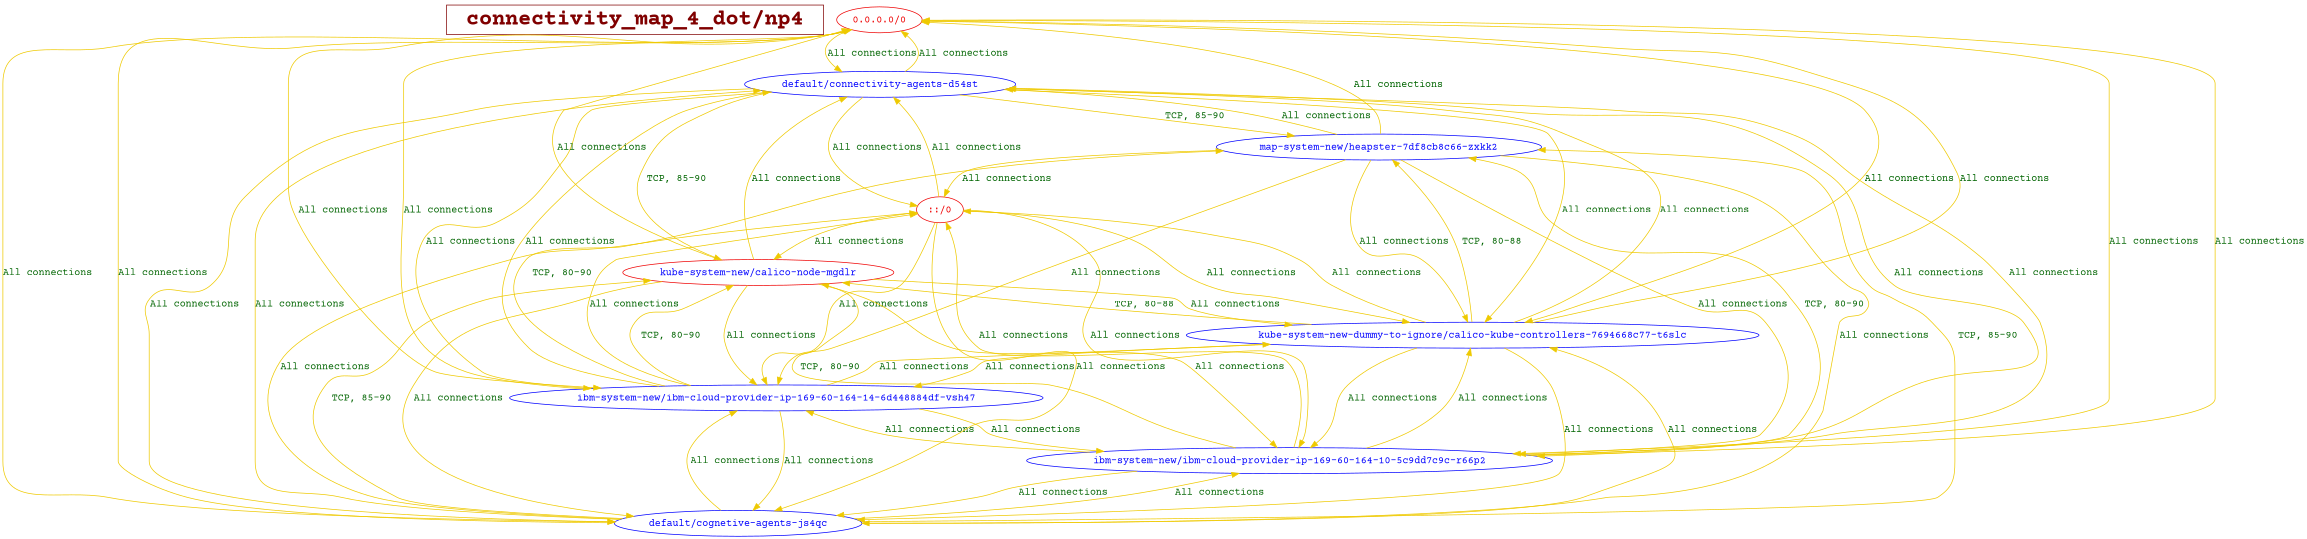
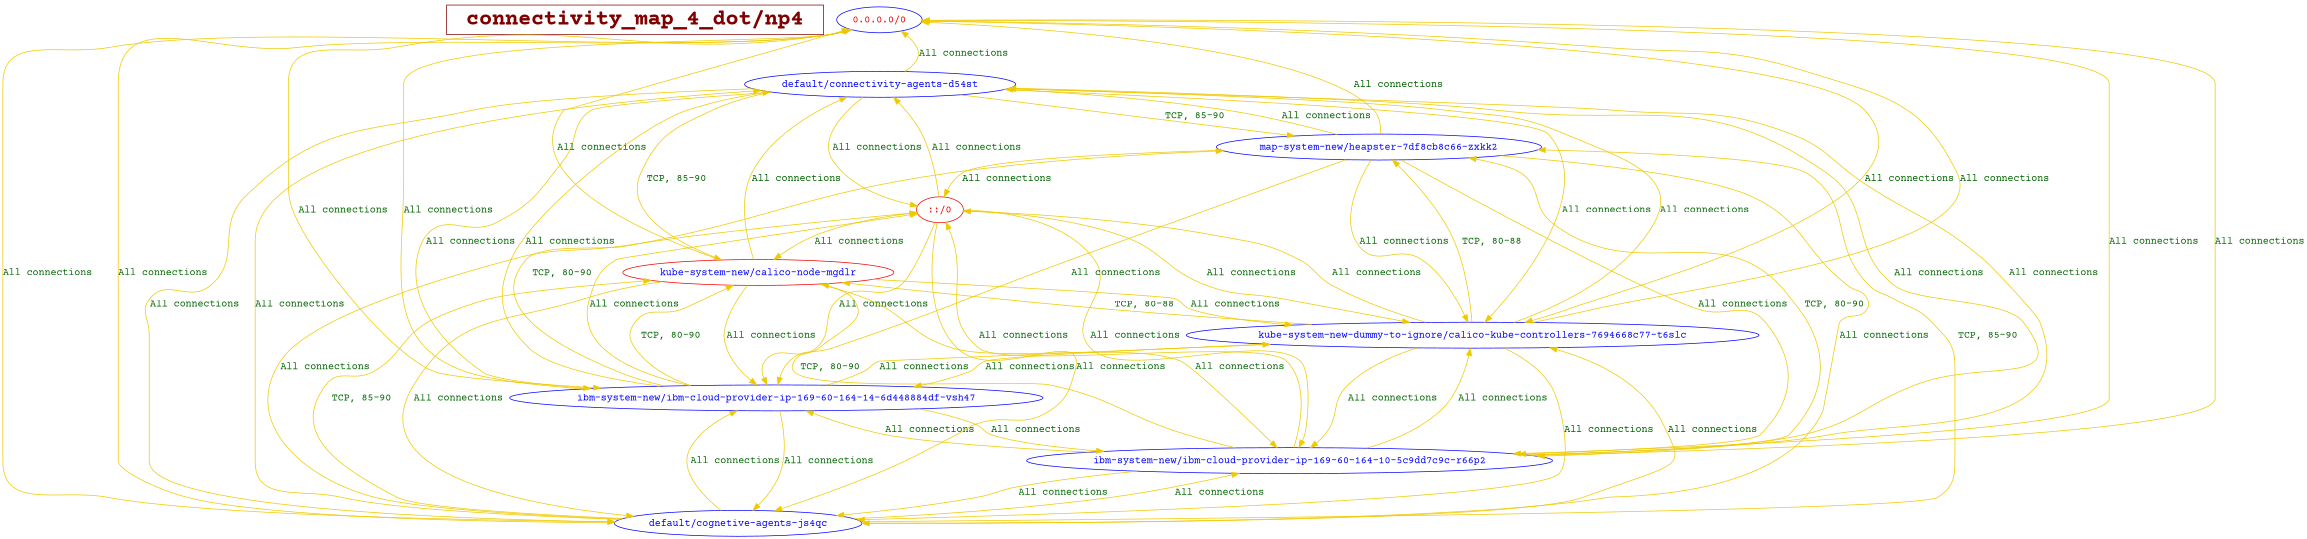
(879, 20) -> (879, 20)
(828, 44) -> none
